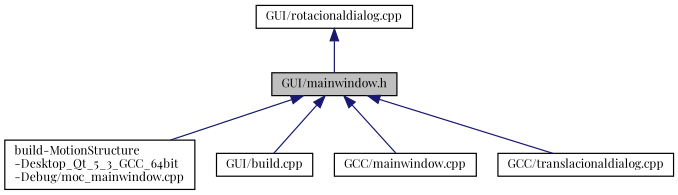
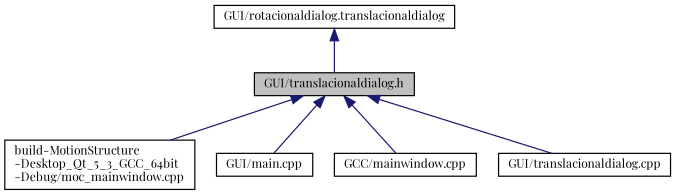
(334, 17) -> (334, 17)
(334, 84) -> (334, 84)
(265, 165) -> (265, 165)
(586, 165) -> (585, 165)
